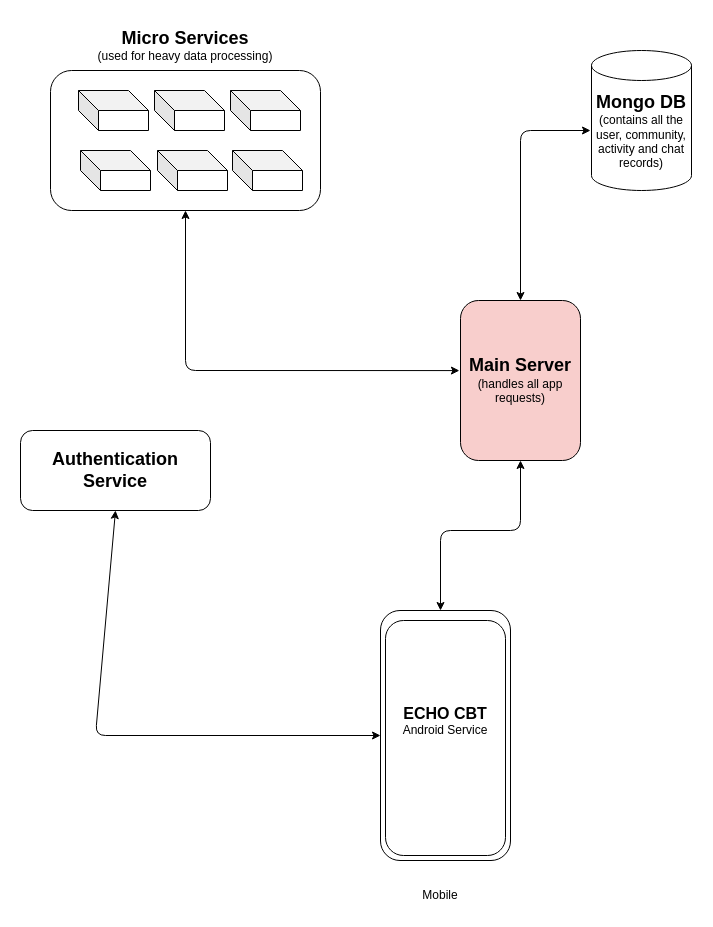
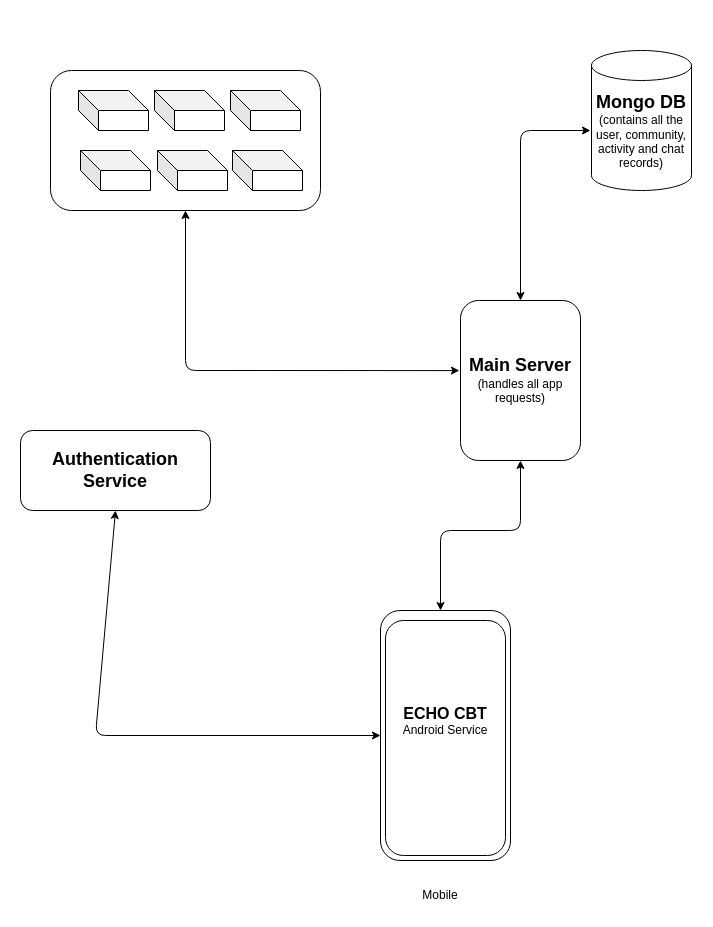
(186, 46) -> none
(521, 381) -> (521, 381)
